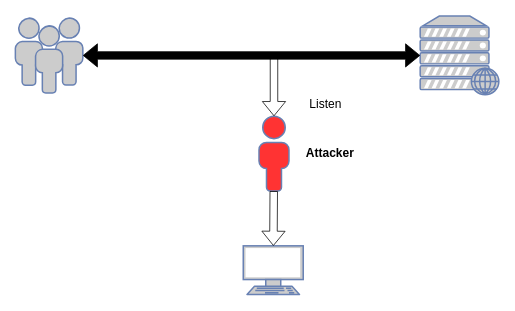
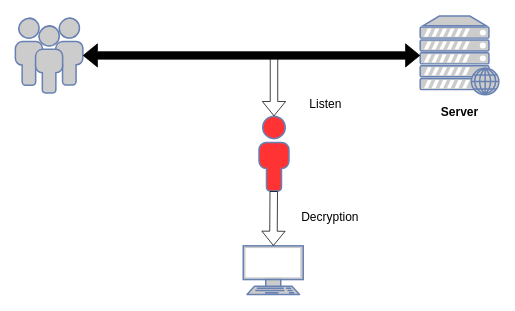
none -> (460, 111)
(330, 153) -> none
none -> (330, 216)
